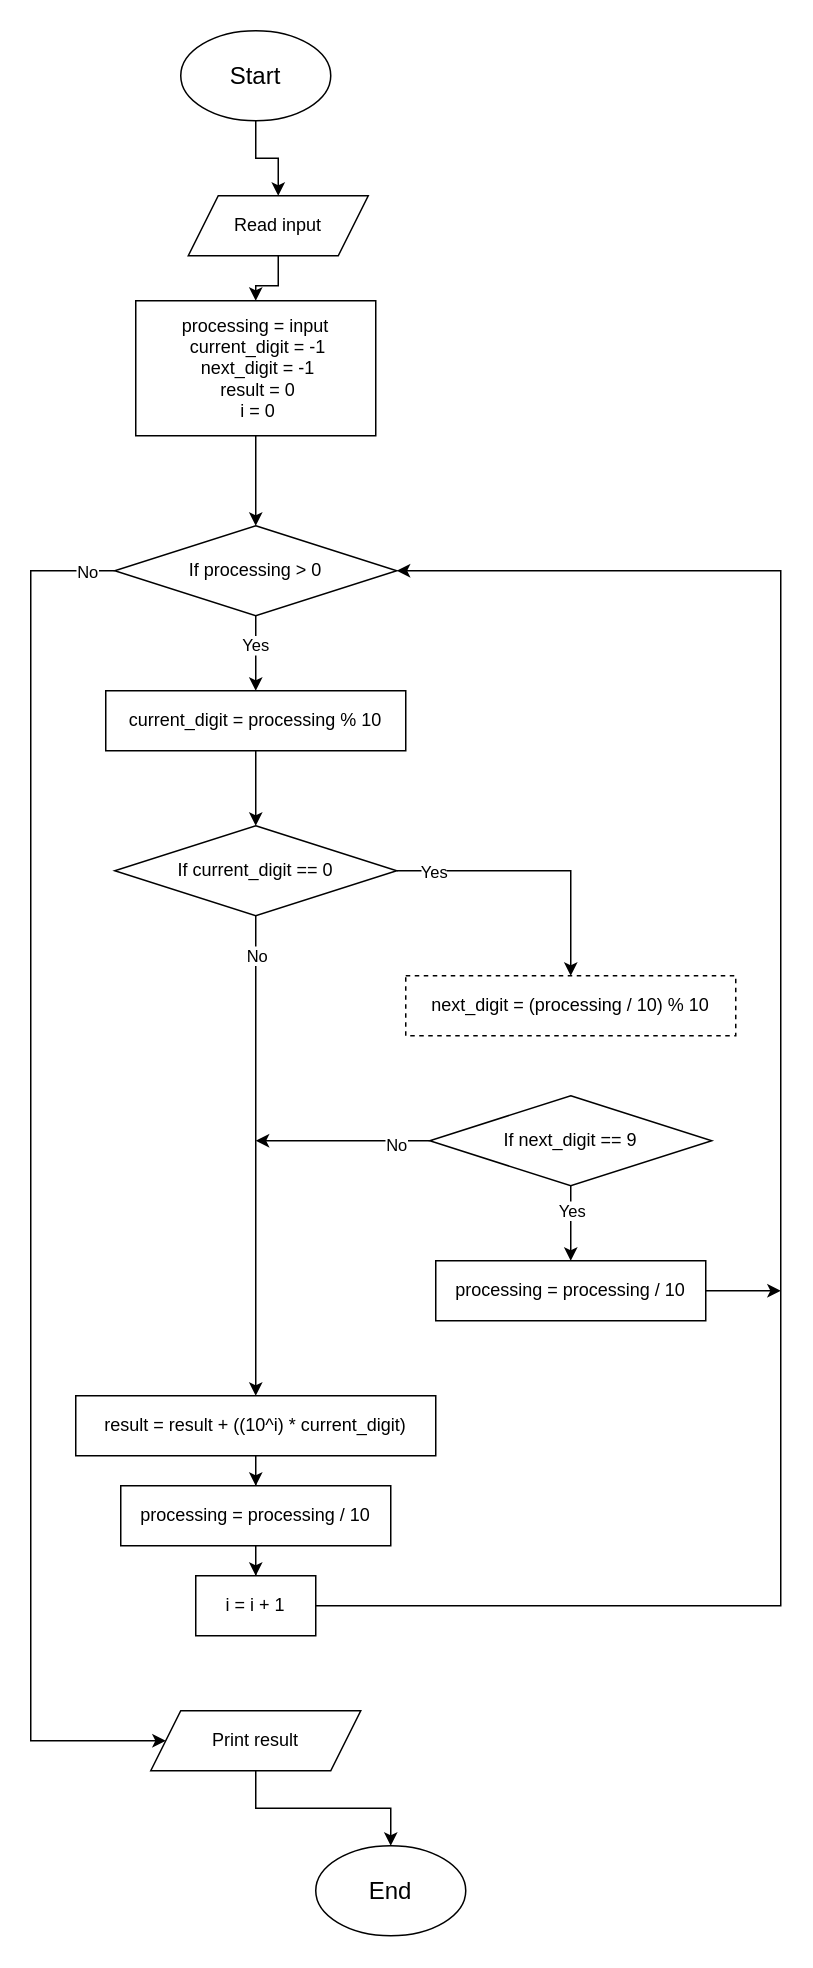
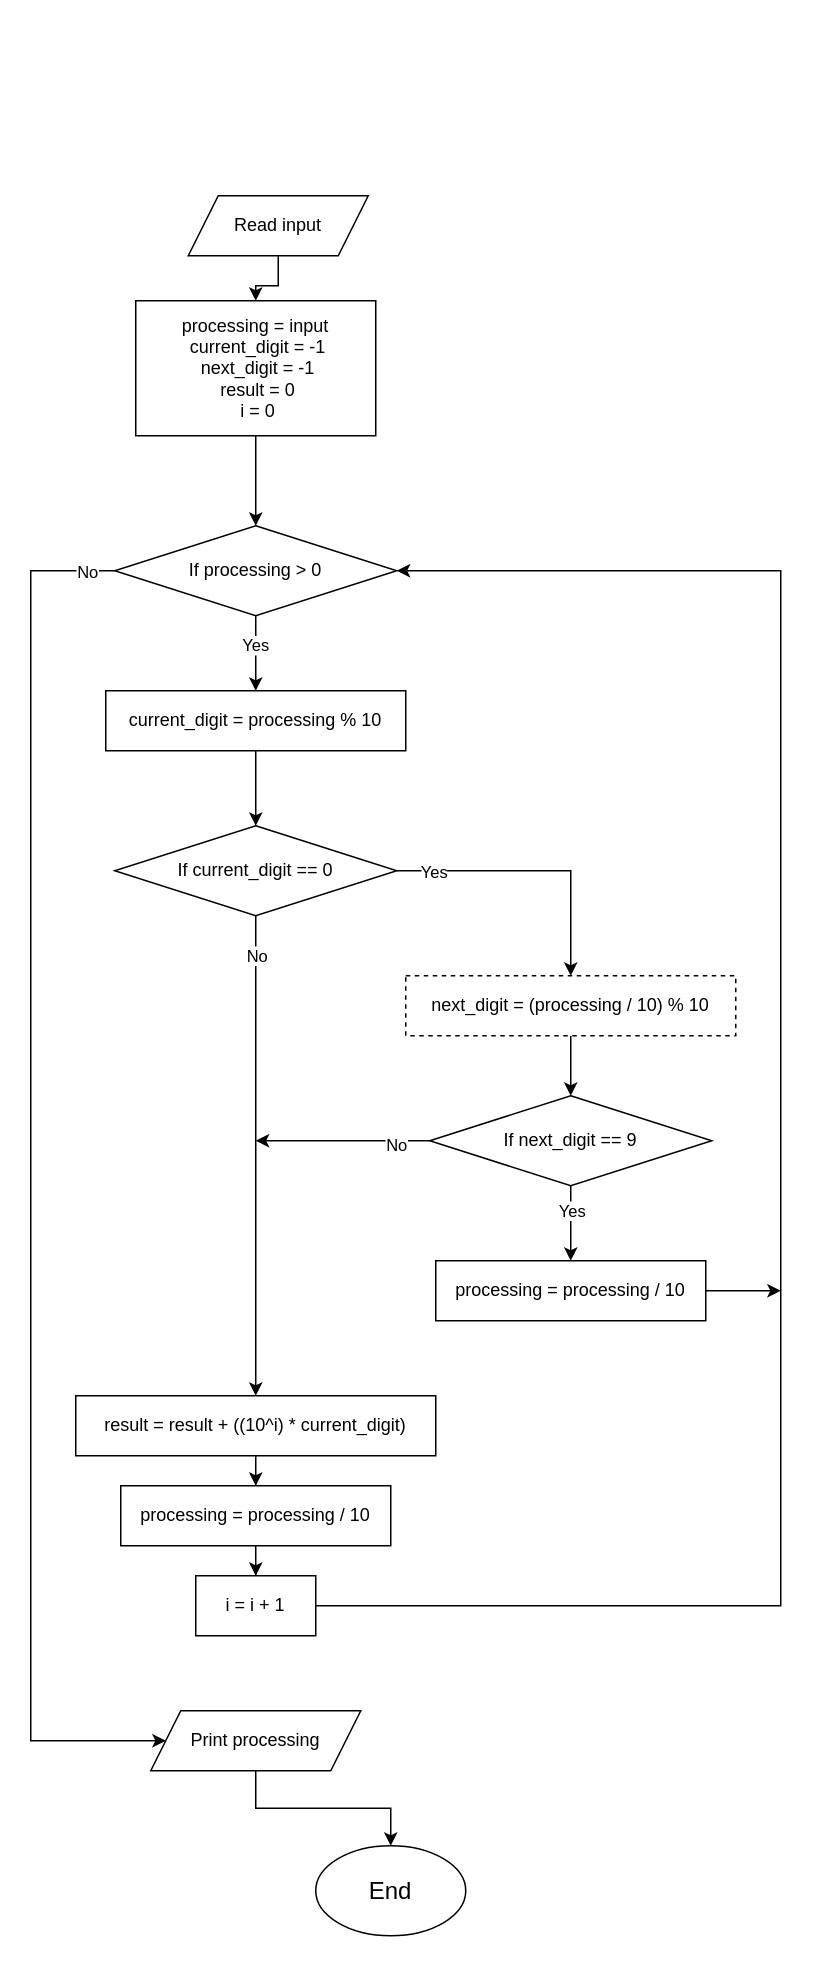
(256, 76) -> none
(262, 158) -> none
none -> (571, 1061)
(256, 1741) -> (256, 1741)
